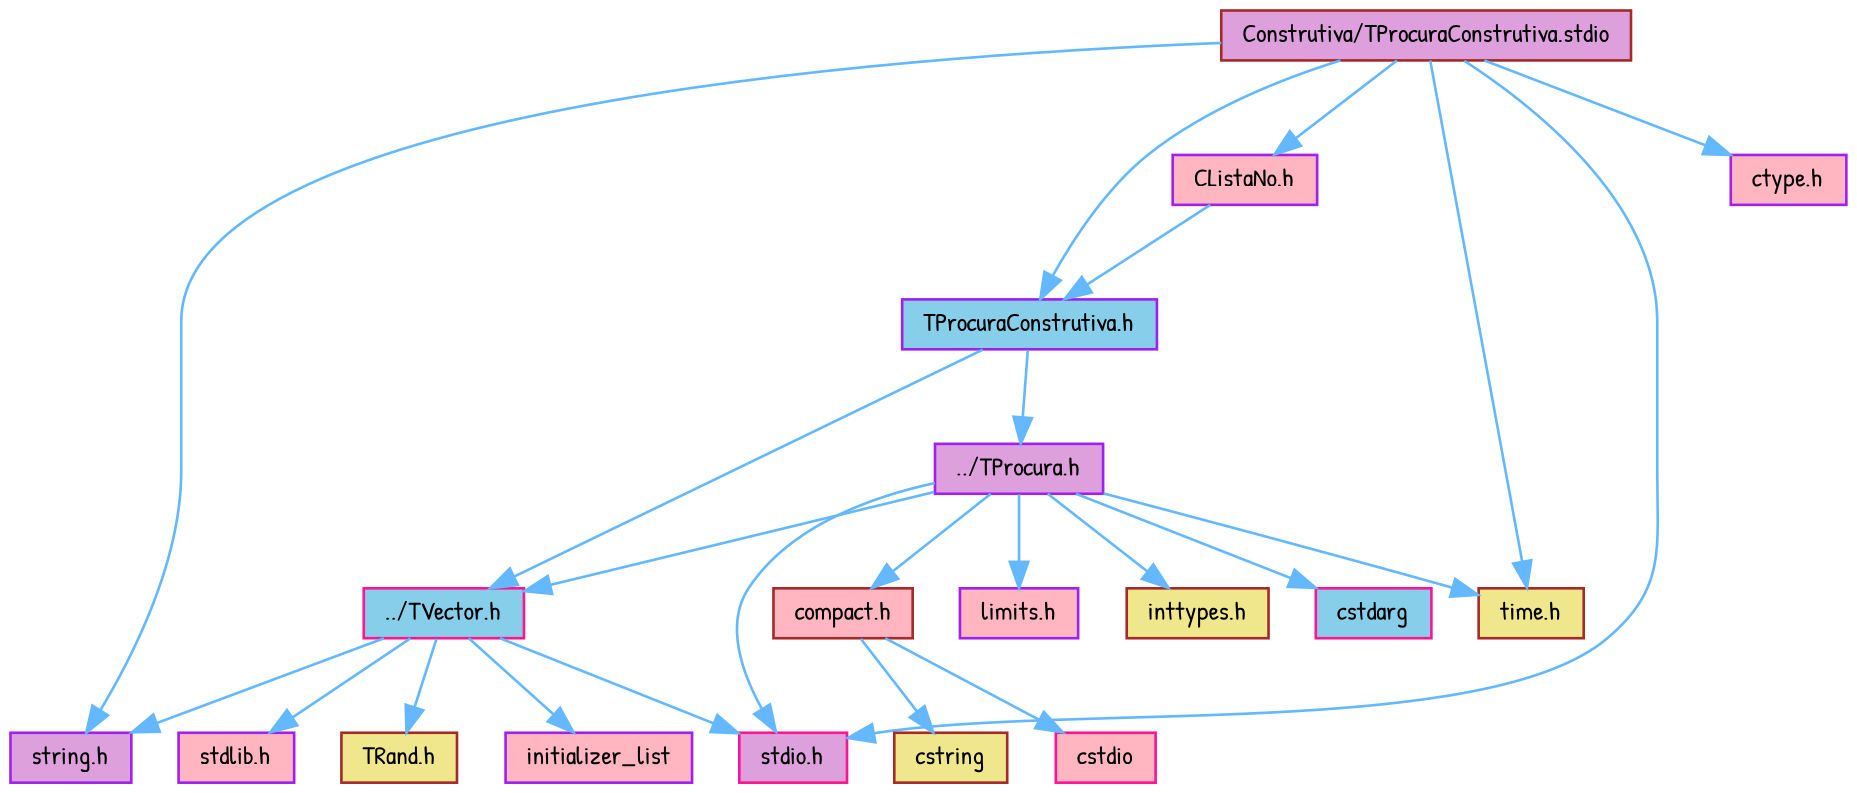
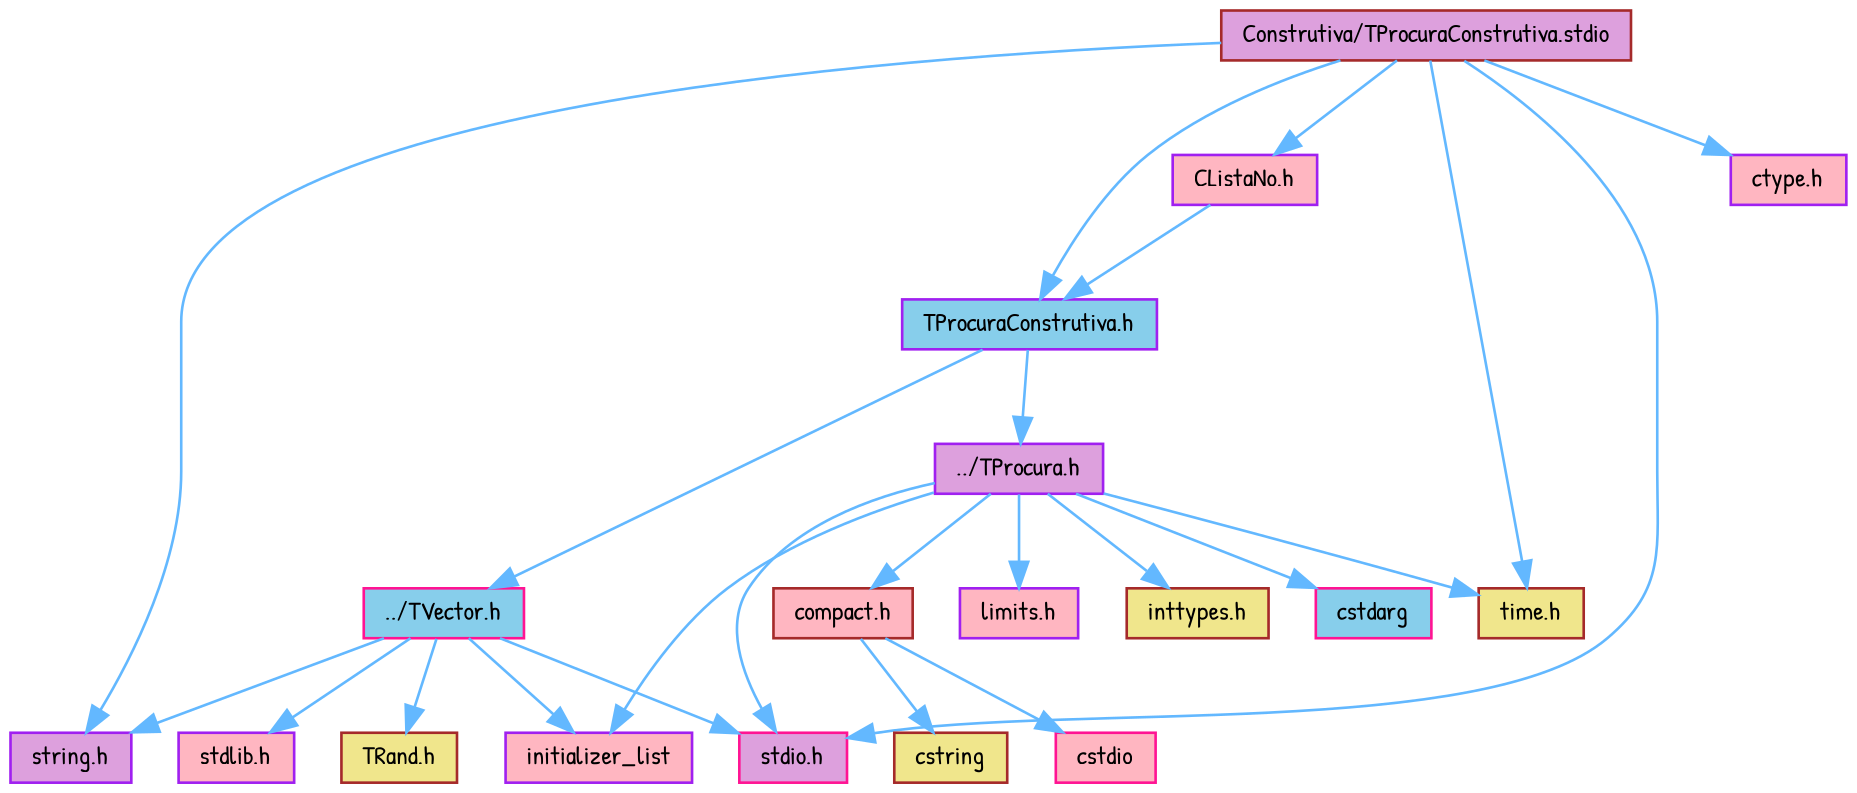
(742, 538) -> (732, 585)
